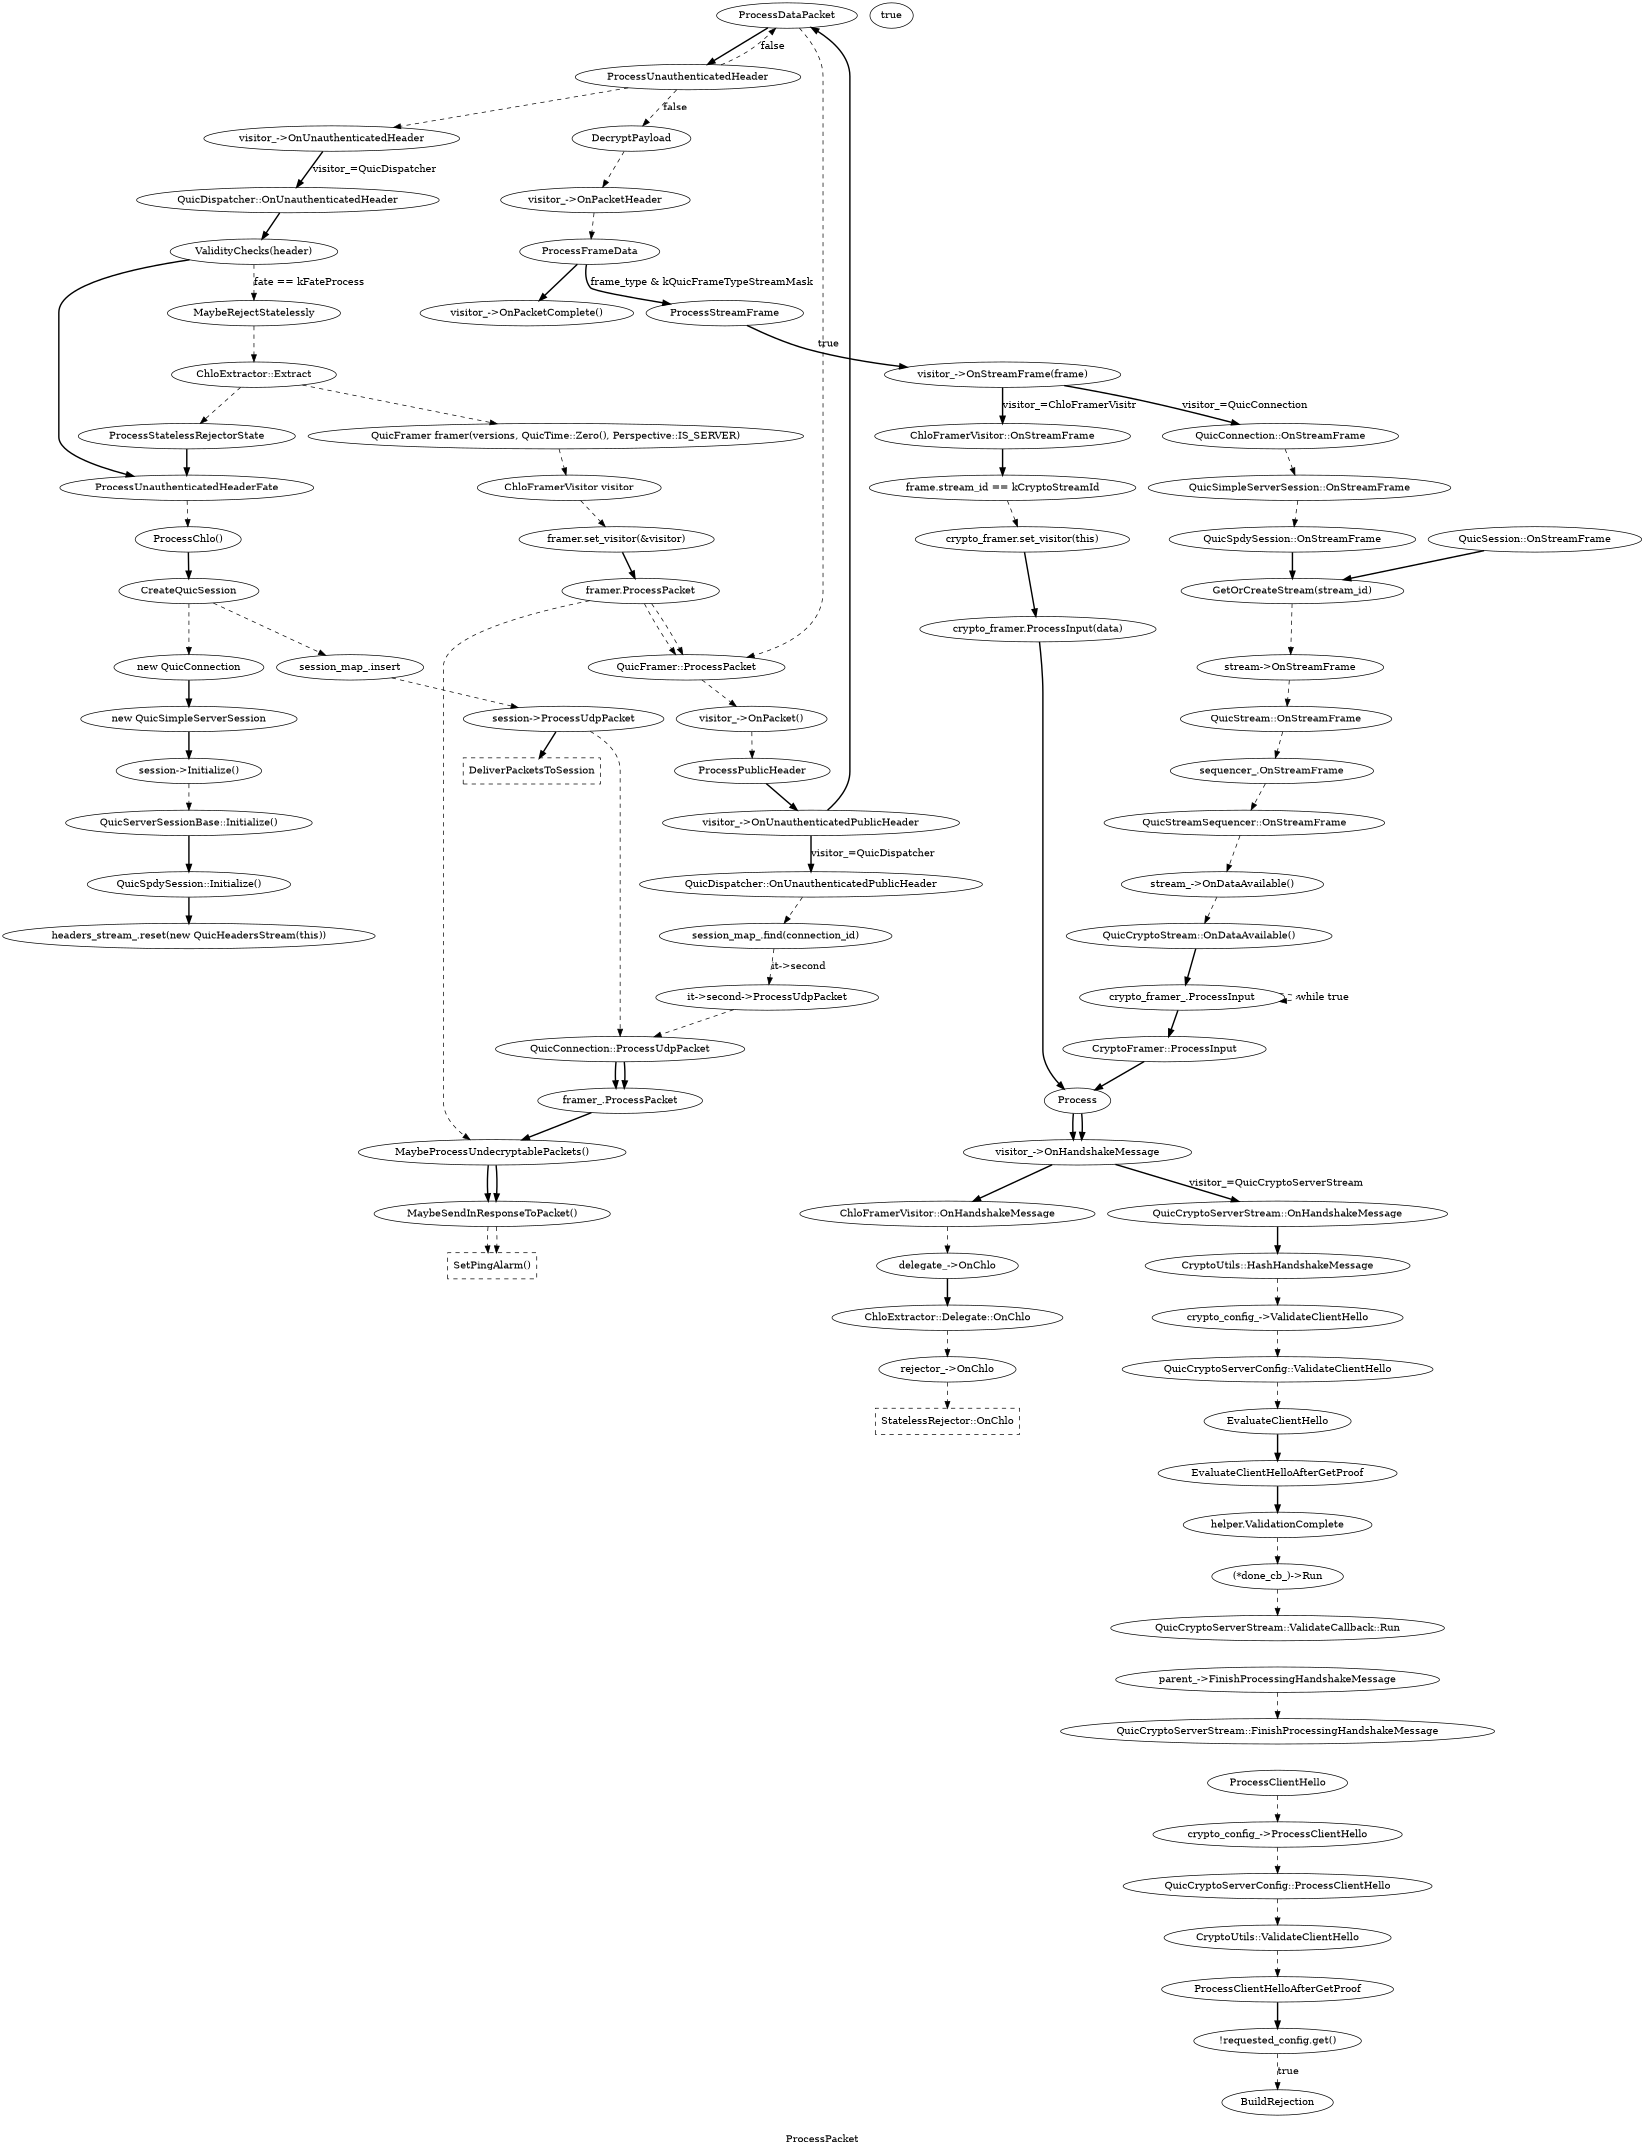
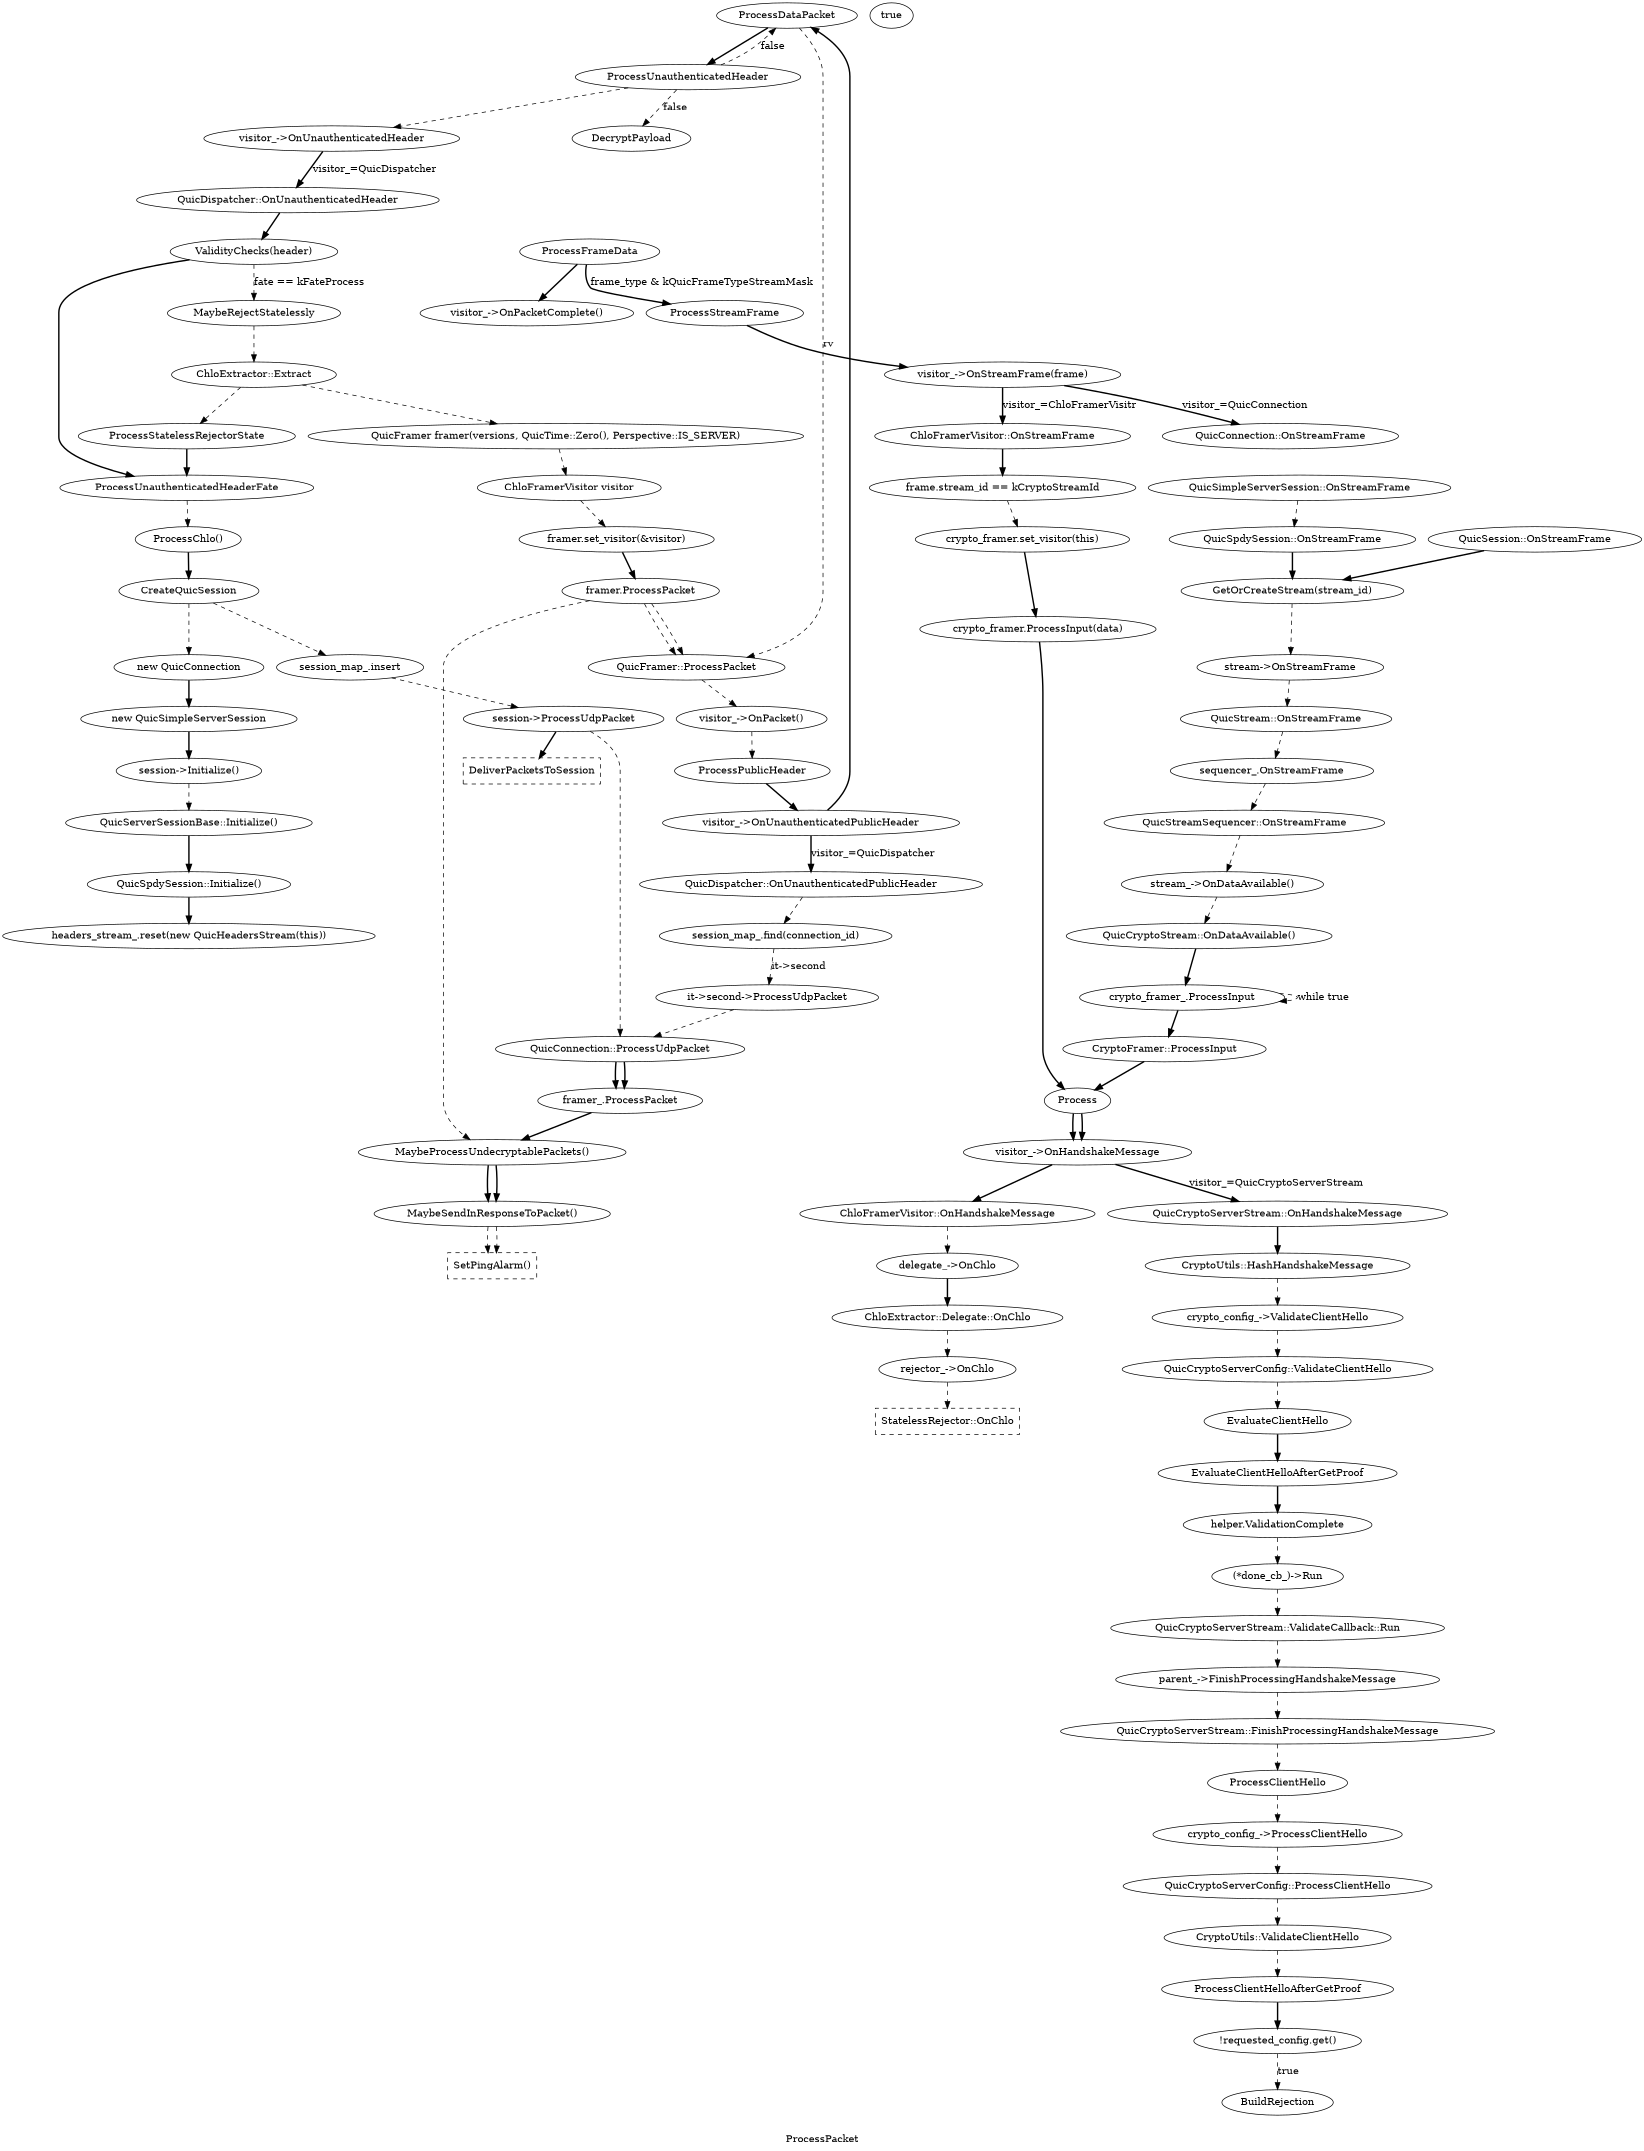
(595, 200) -> none
(829, 344) -> (829, 344)
(1289, 459) -> none
none -> (1278, 1650)
none -> (1278, 1754)
